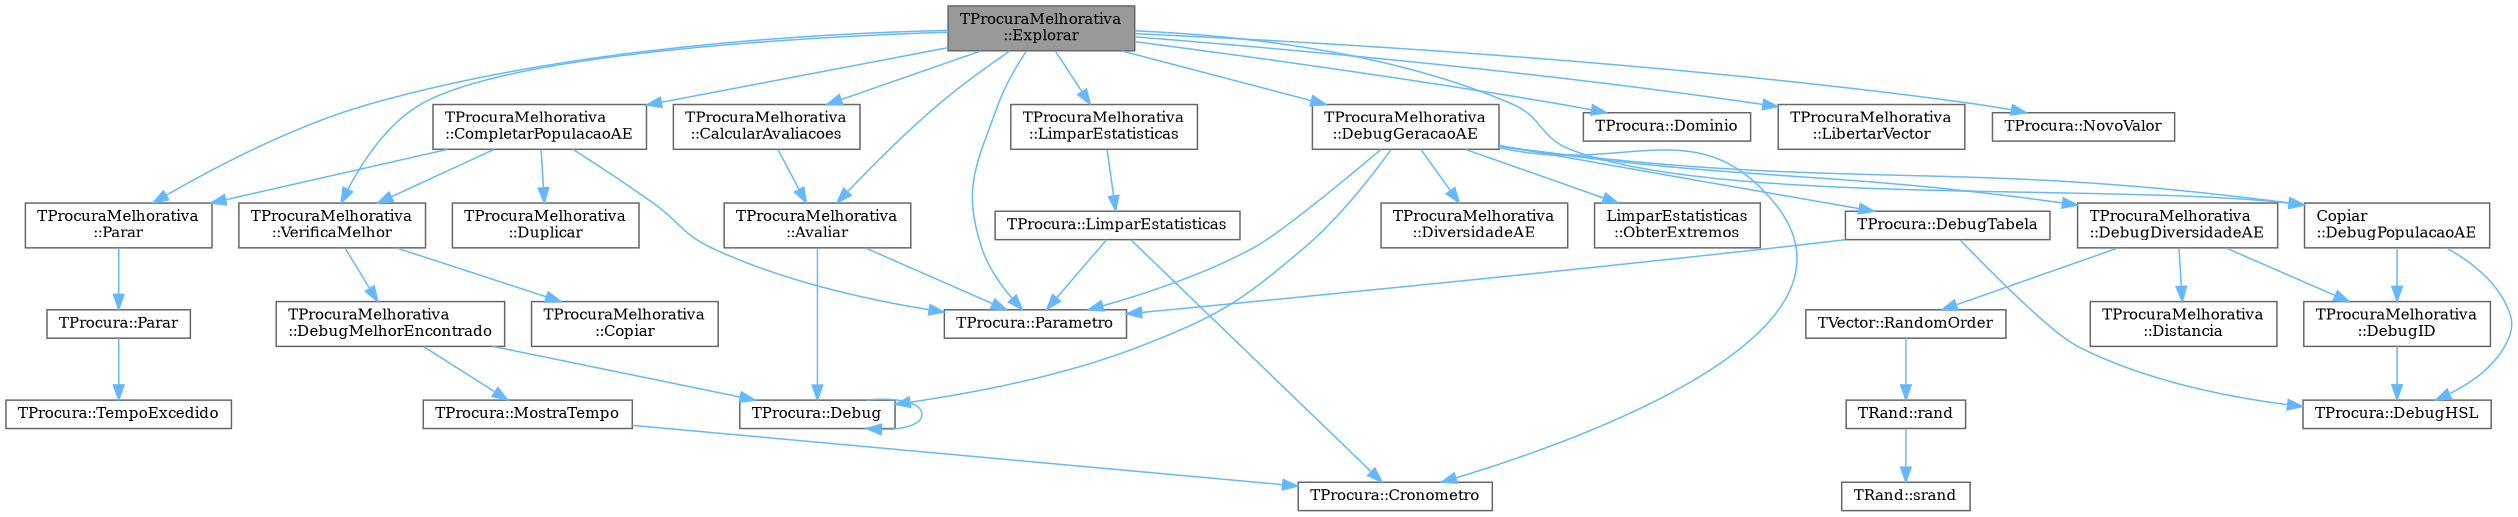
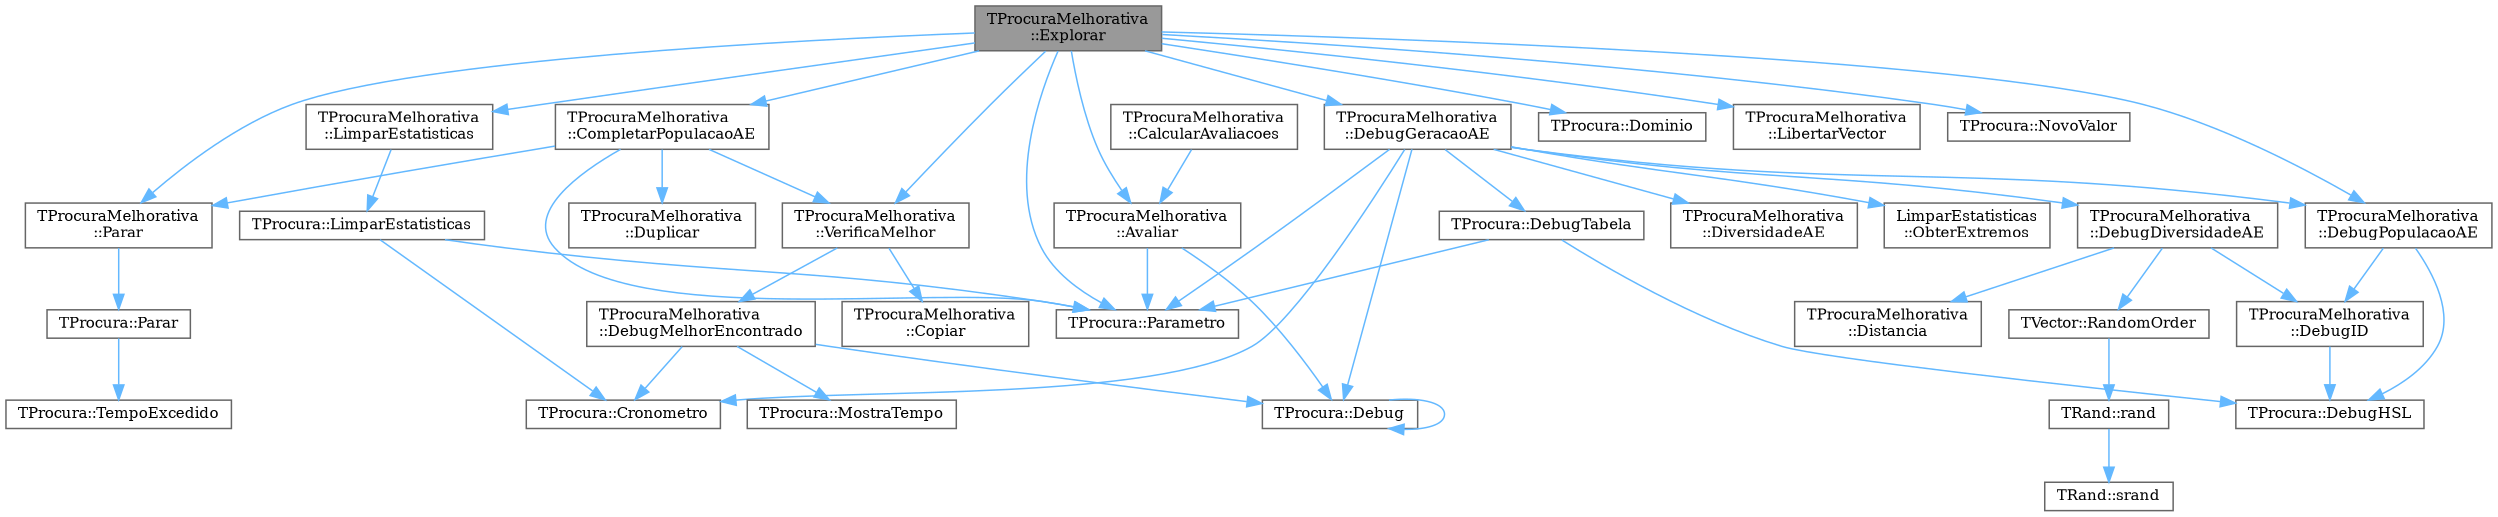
(911, 75) -> none
(2397, 225) -> (2399, 225)
(958, 455) -> (664, 367)
